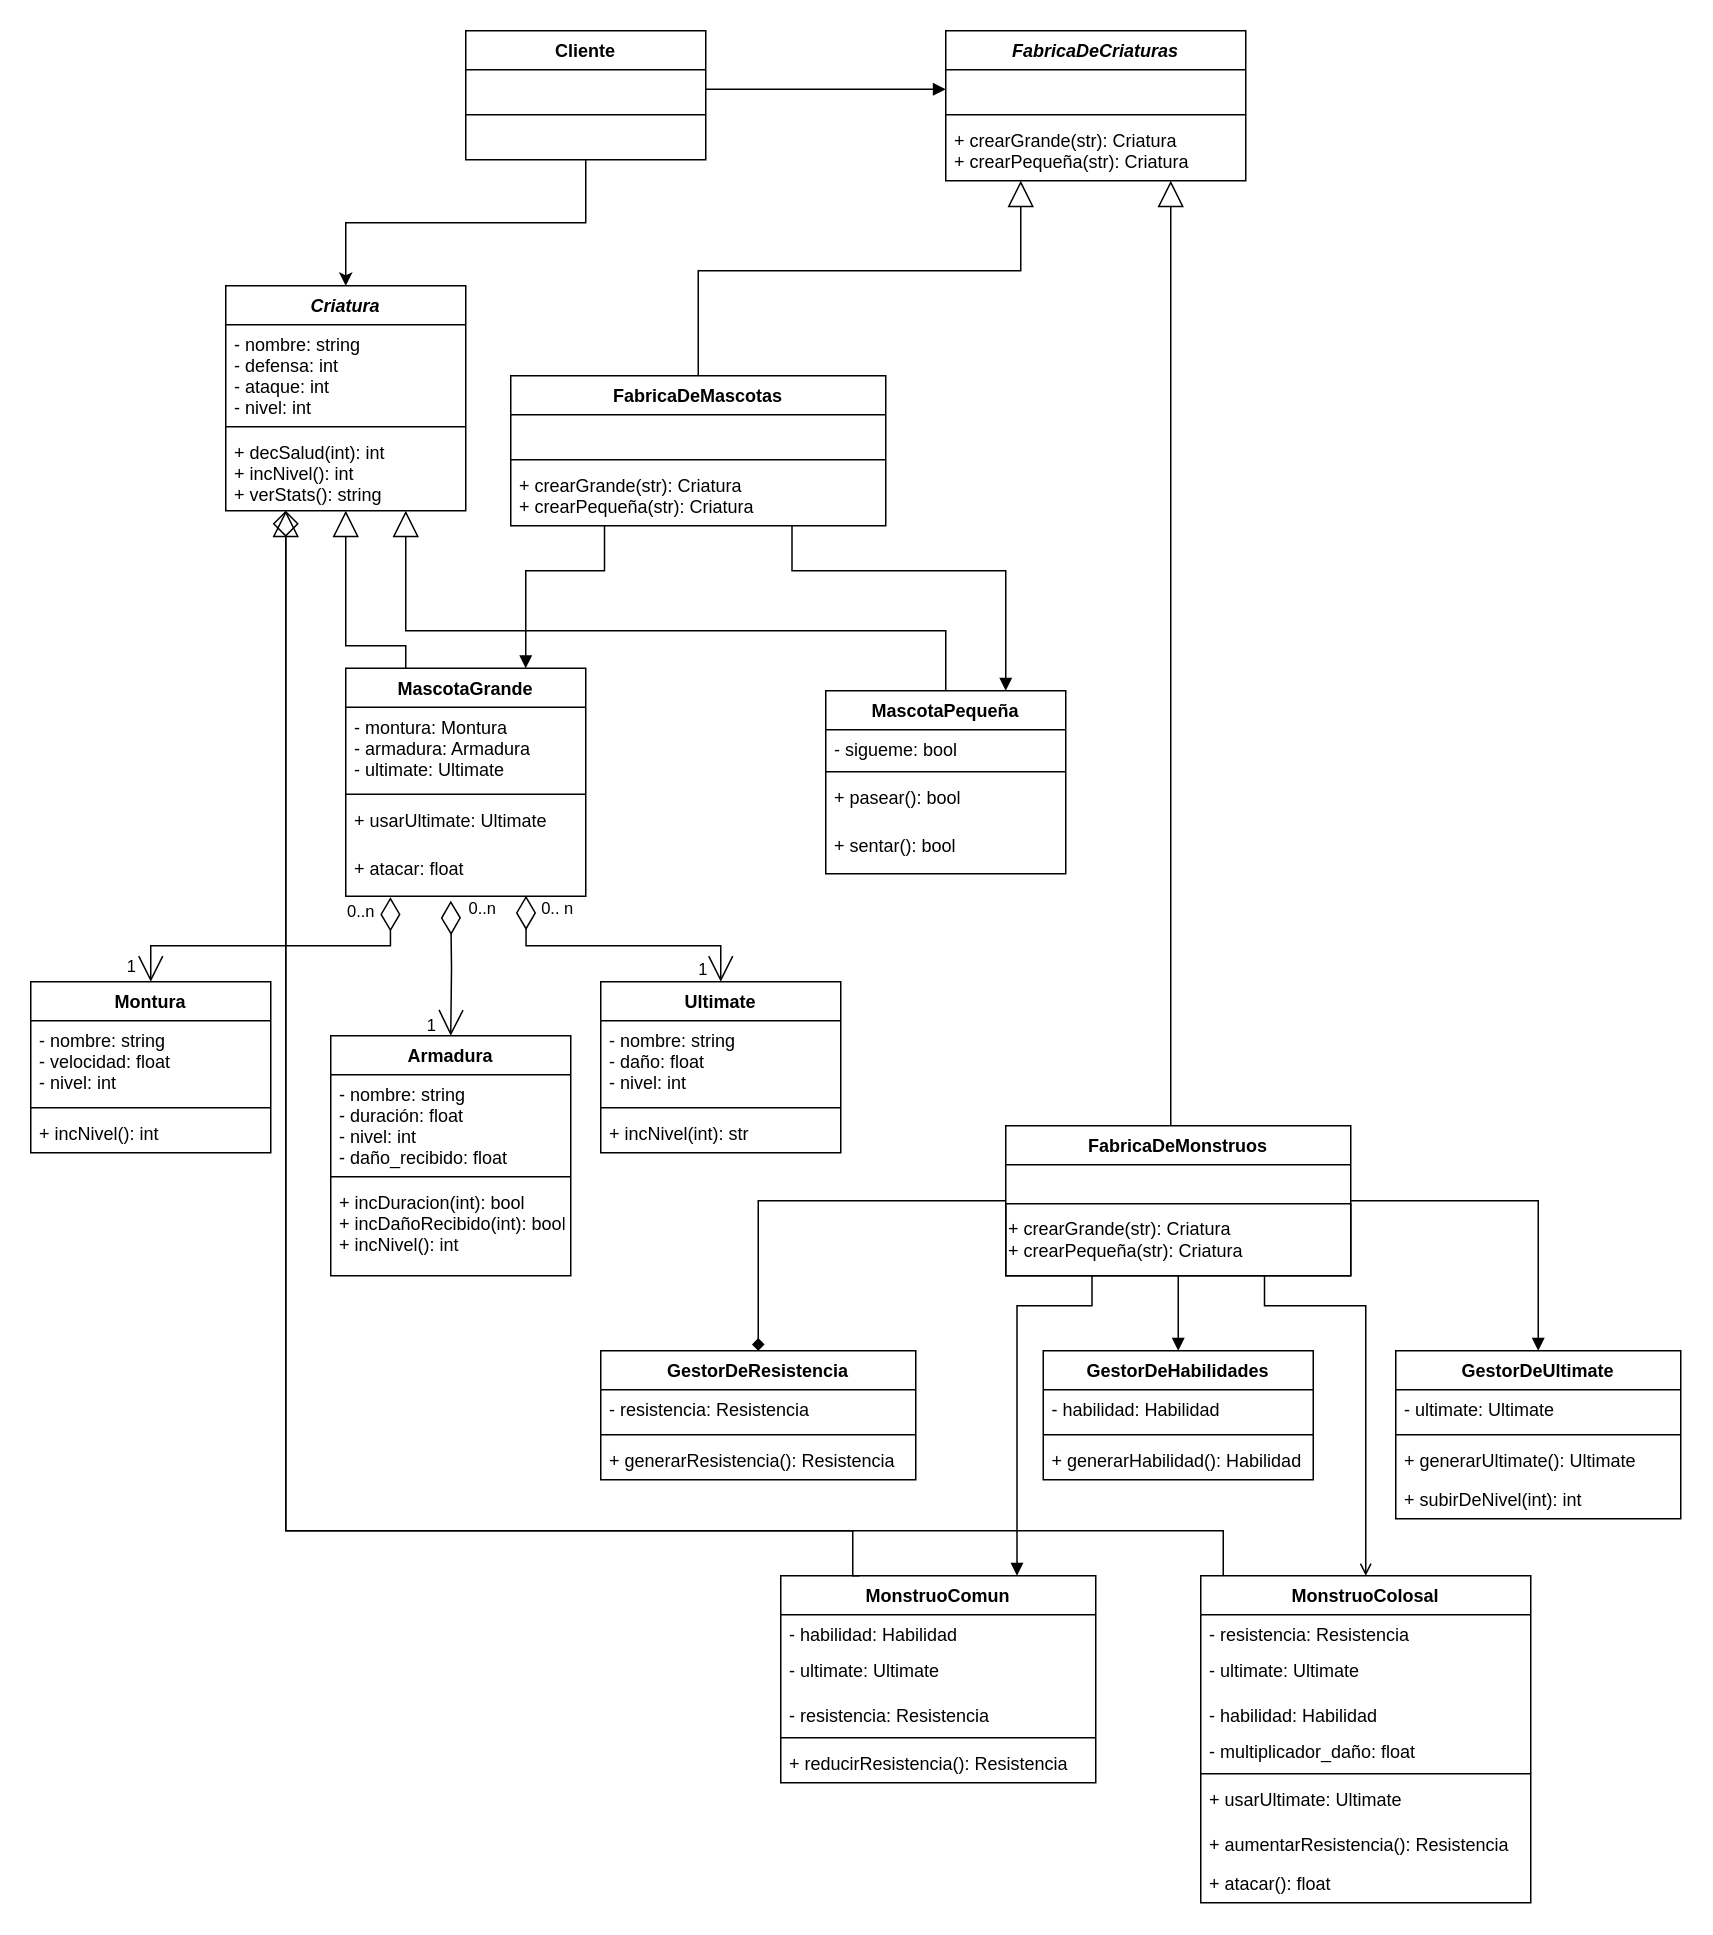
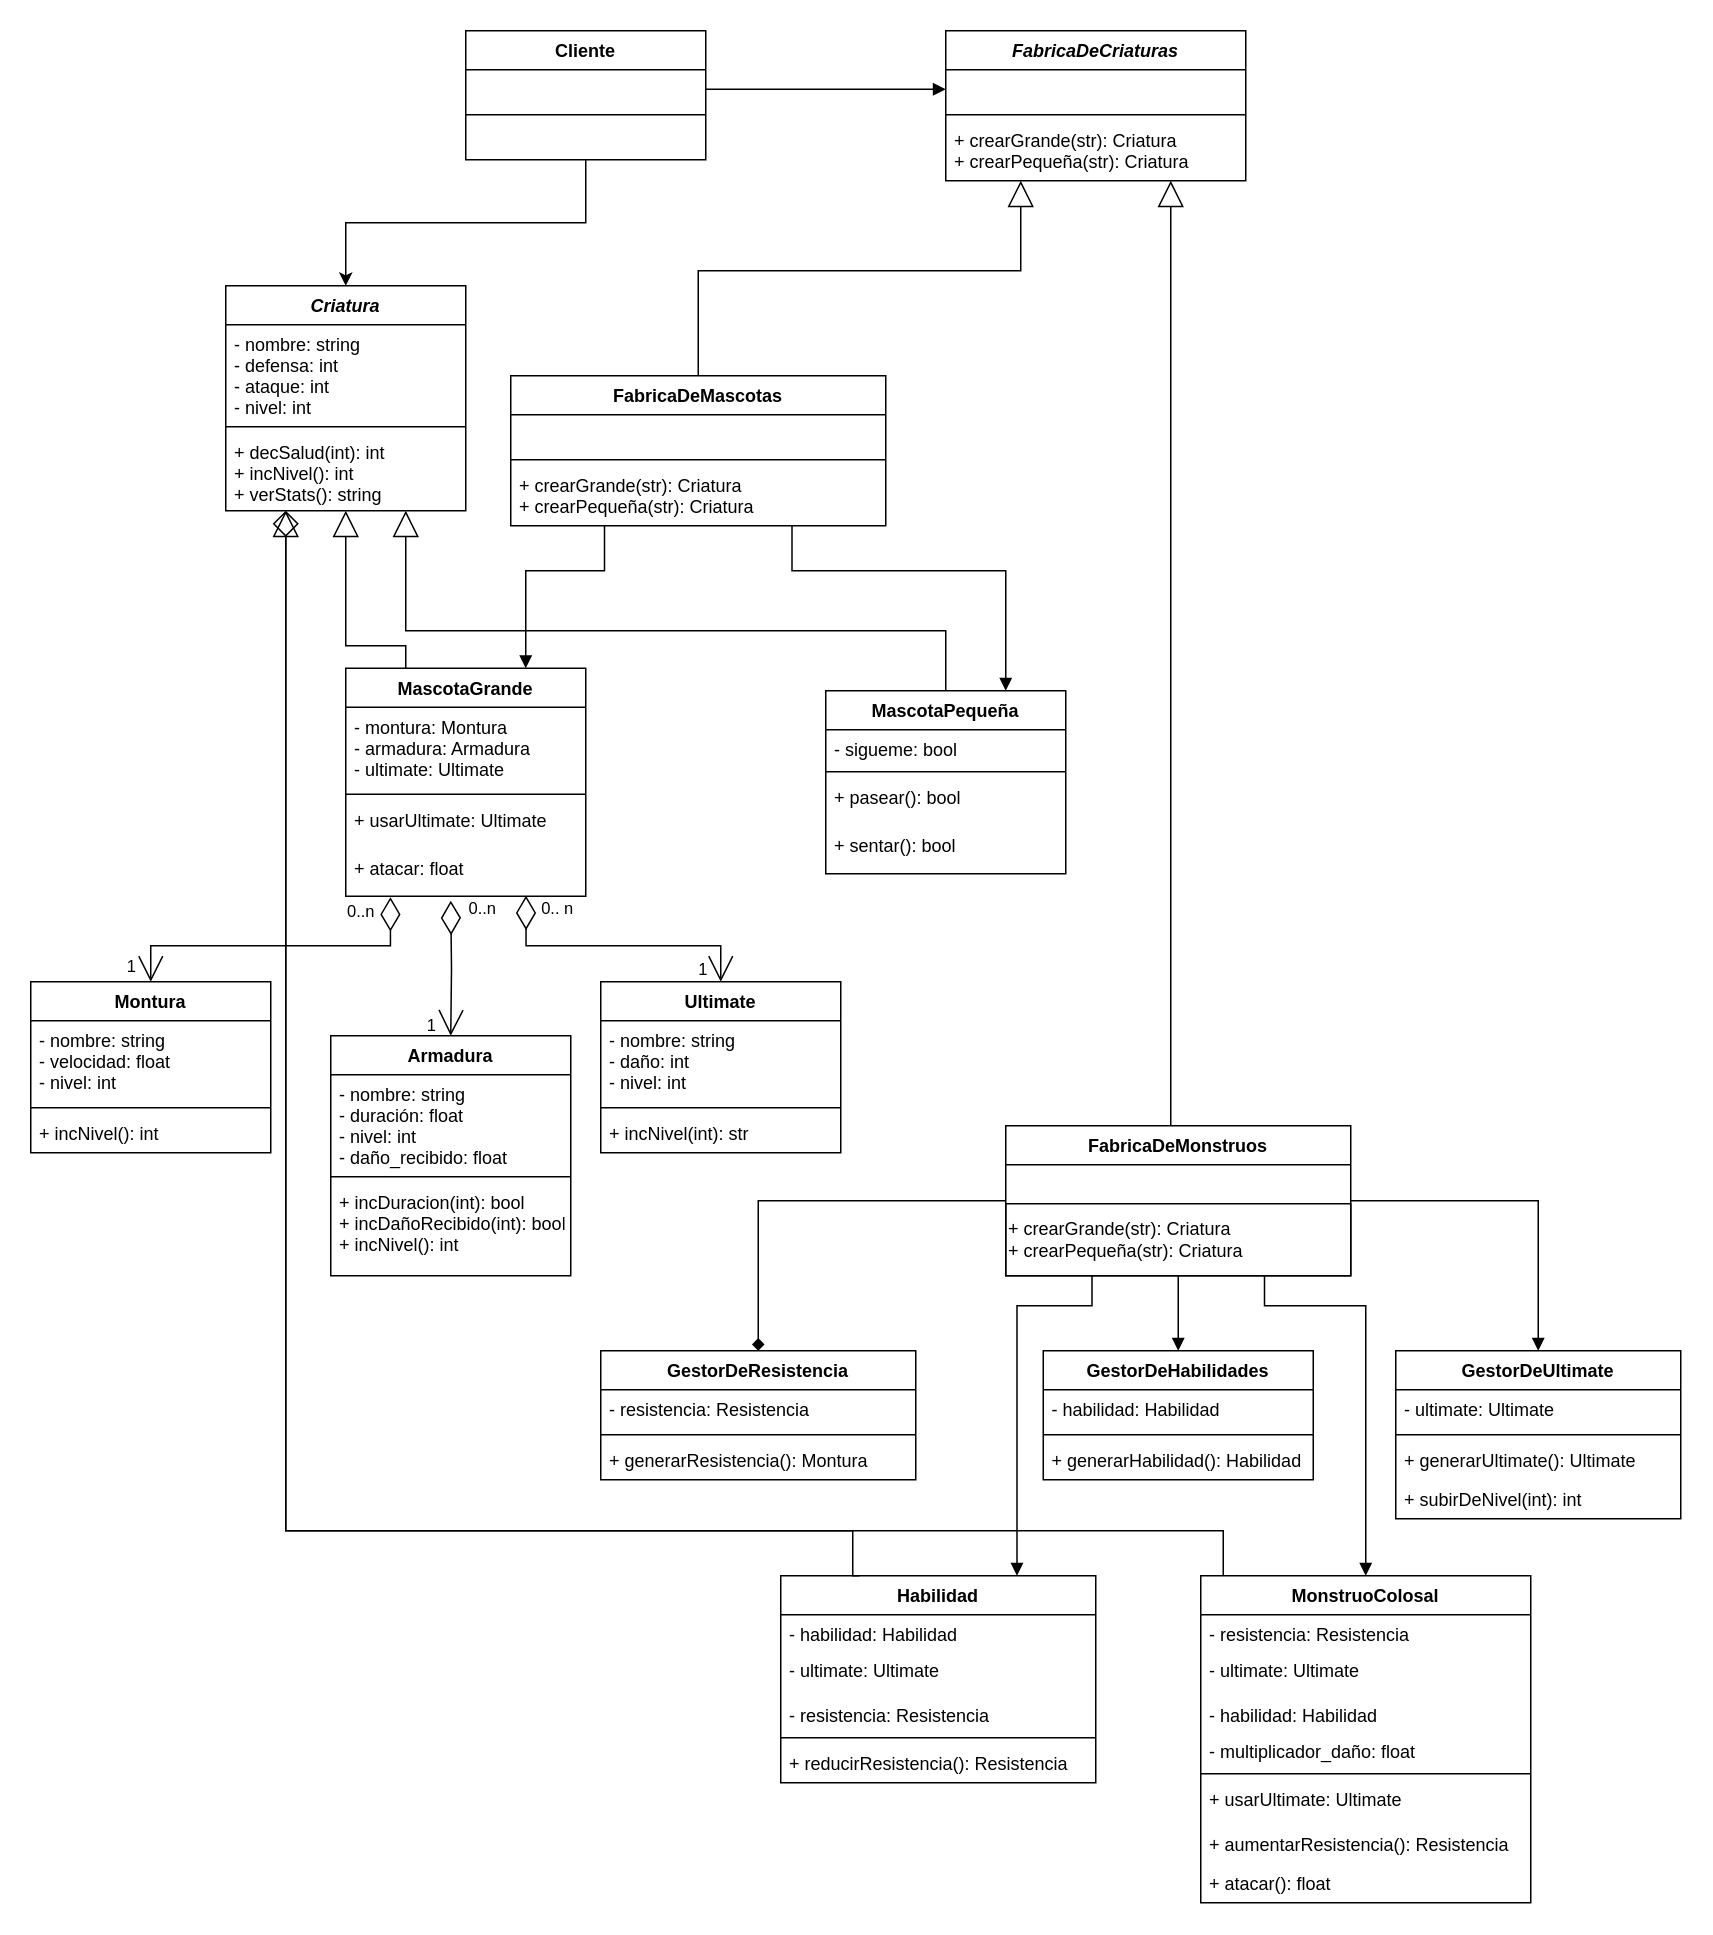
(680, 1041) -> (680, 1041)
(769, 1461) -> (754, 1461)
(1366, 1566) -> (1366, 1562)
(938, 1596) -> (938, 1596)
